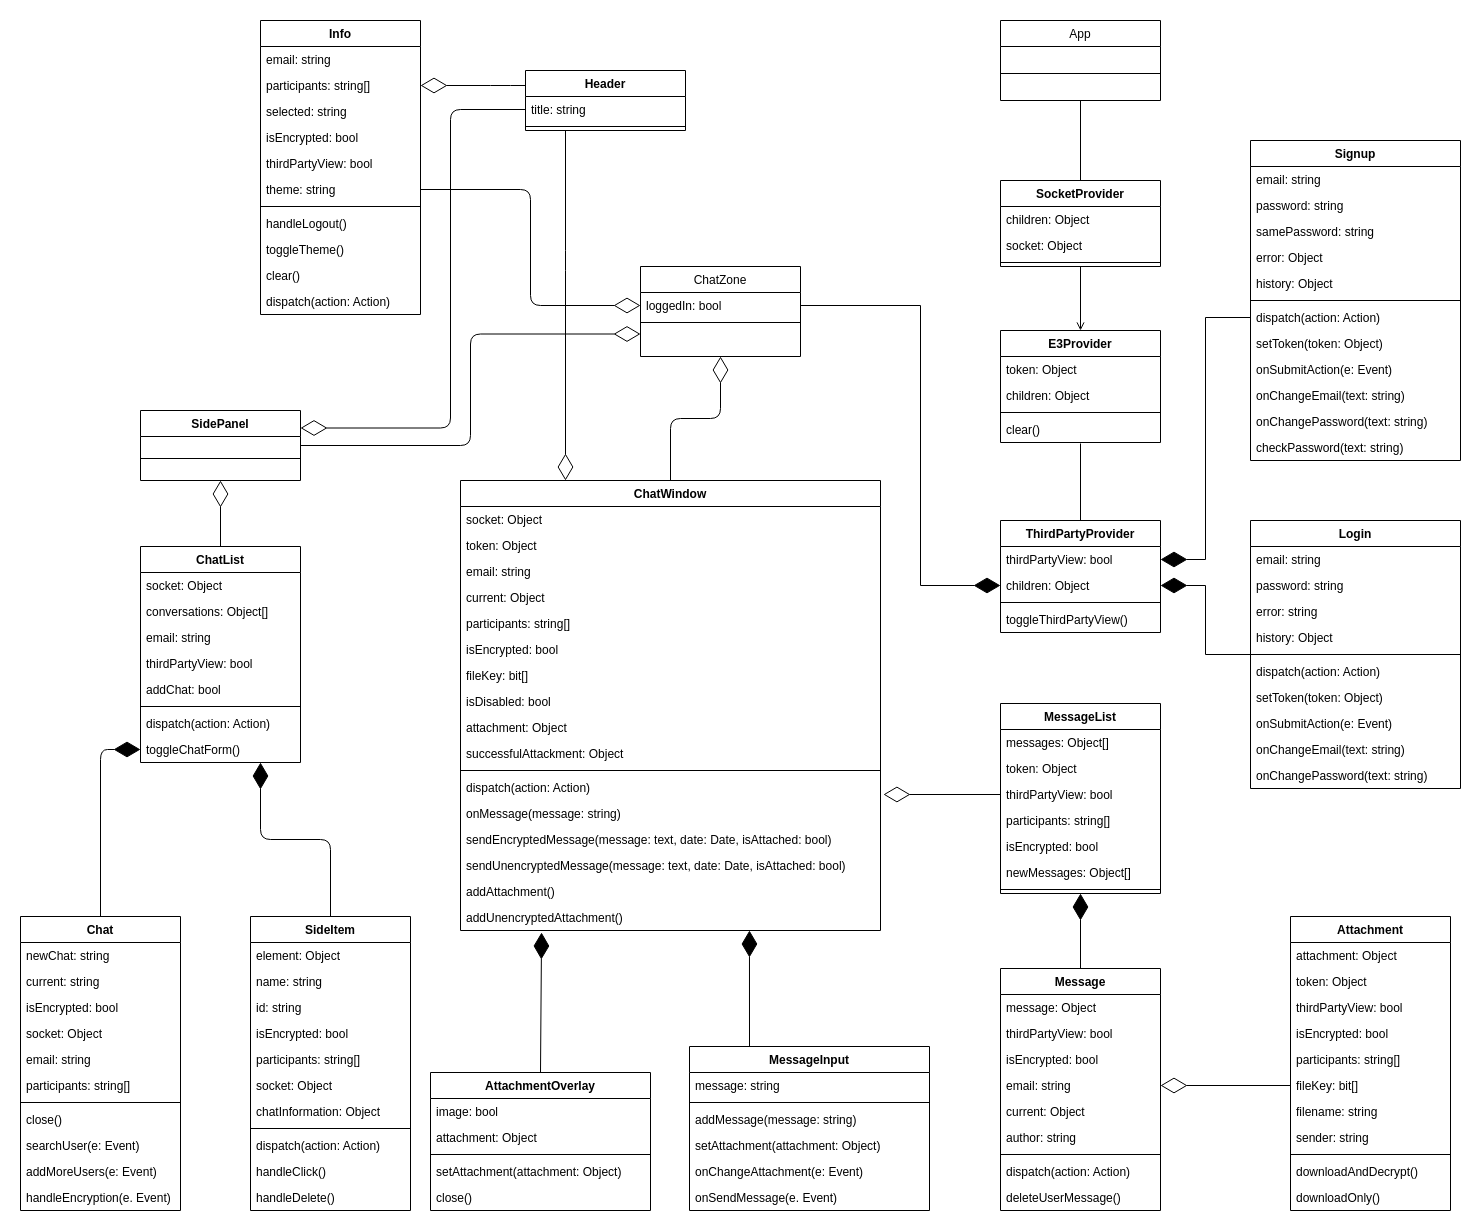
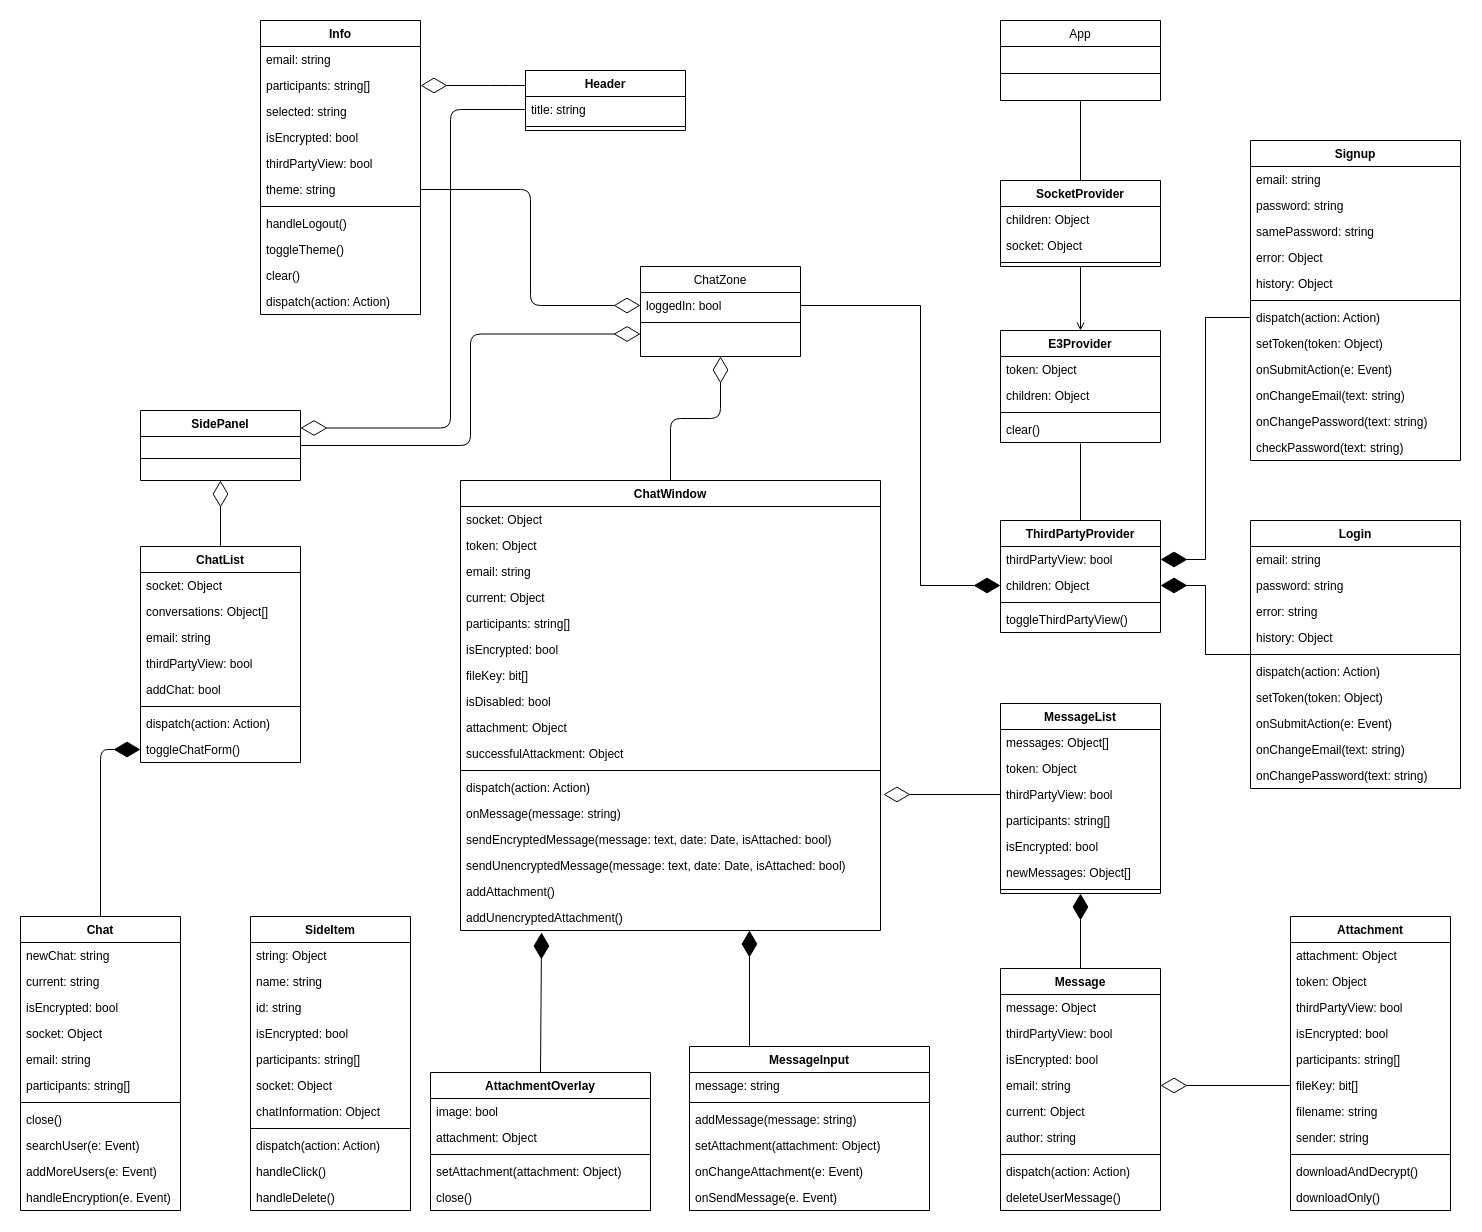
(566, 293) -> none
(309, 840) -> none
(302, 956) -> (298, 956)
